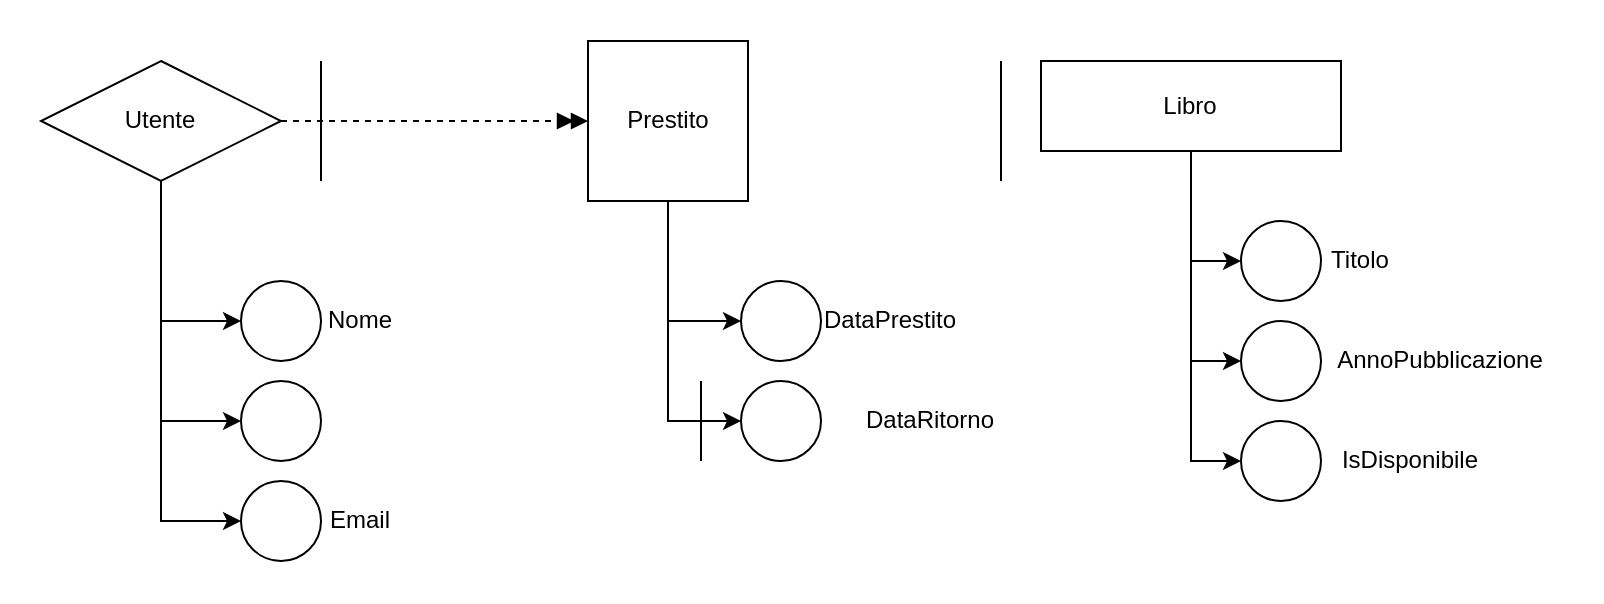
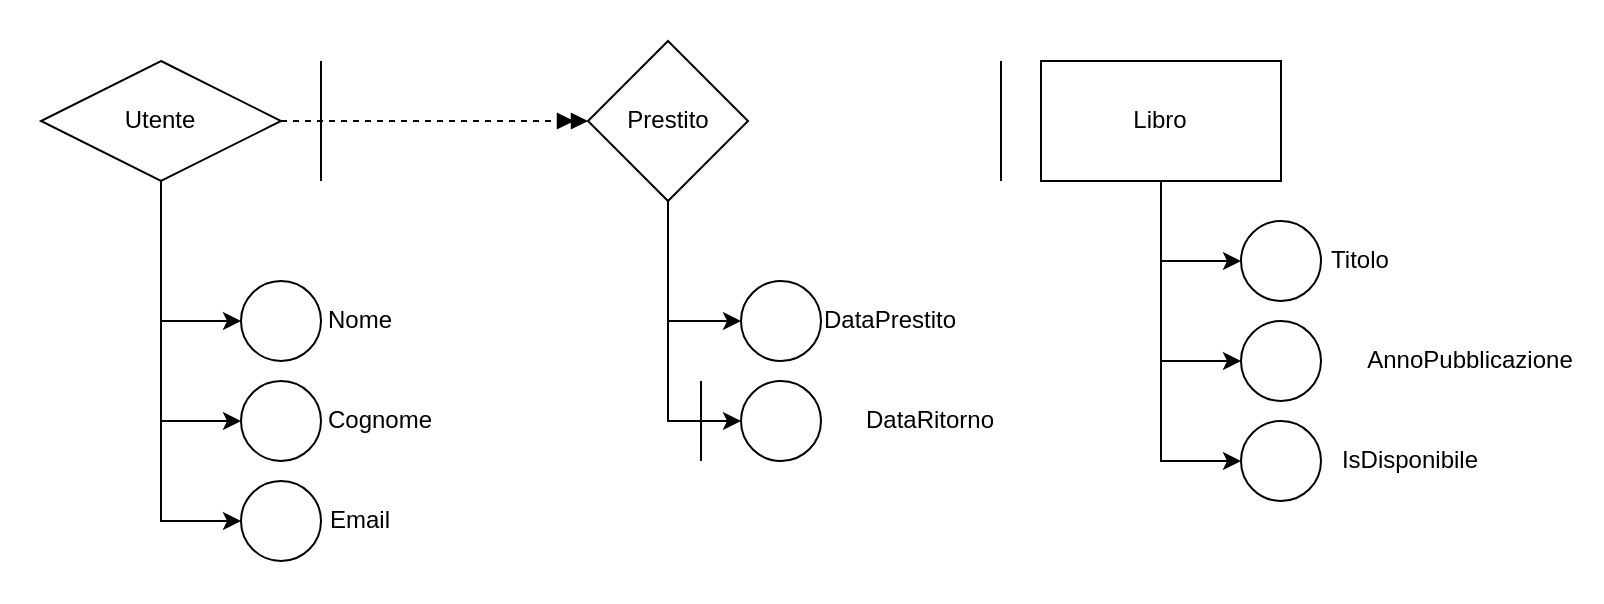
(1191, 106) -> (1161, 121)
(668, 121) -> (668, 121)
(1441, 361) -> (1471, 361)
none -> (381, 421)
